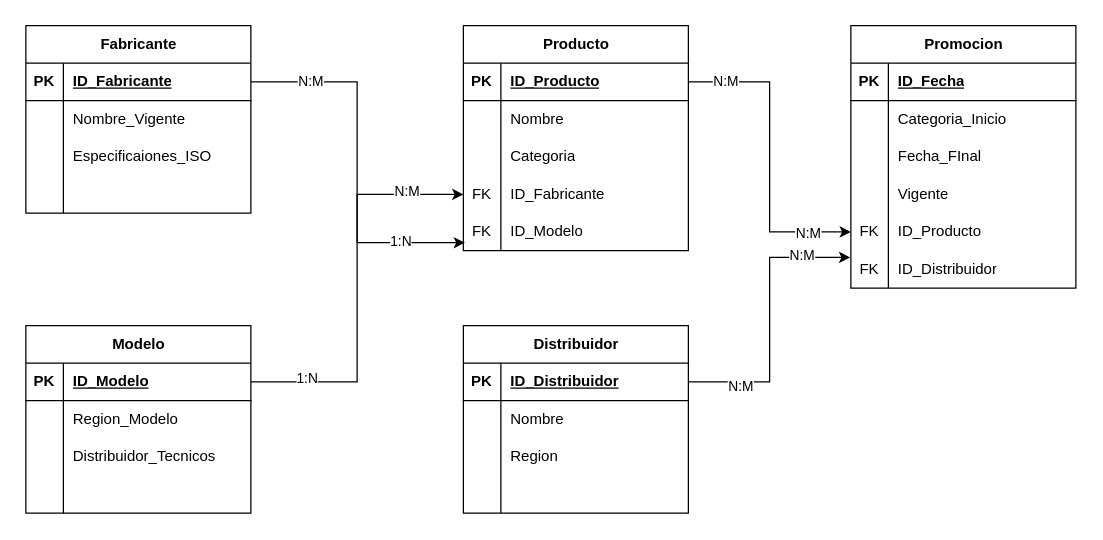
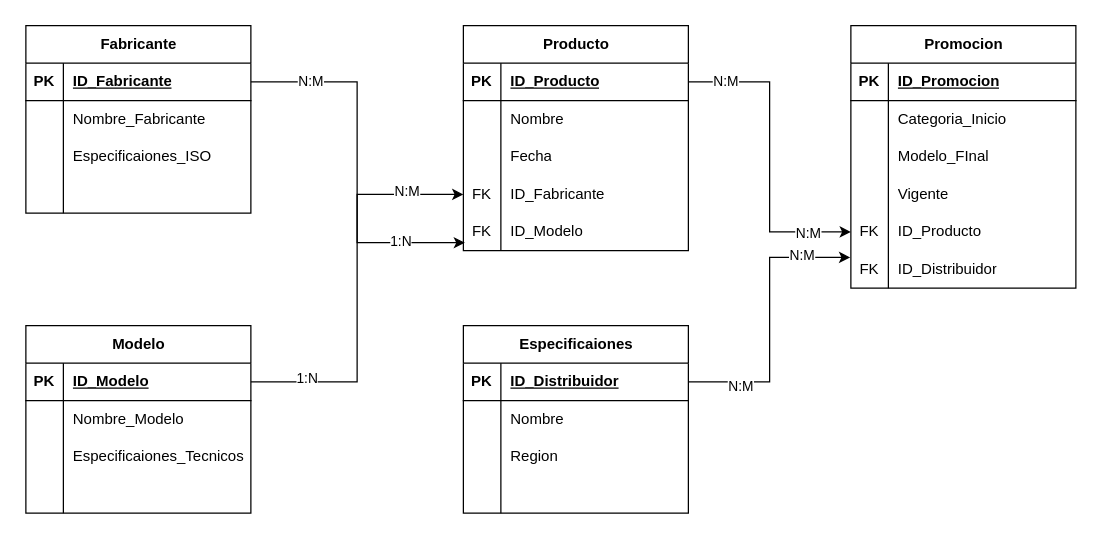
(932, 82) -> (947, 82)
(130, 119) -> (143, 119)
(546, 157) -> (532, 157)
(942, 157) -> (945, 157)
(576, 344) -> (576, 344)
(124, 419) -> (126, 419)
(154, 457) -> (162, 457)
